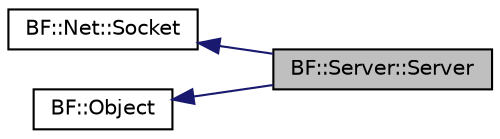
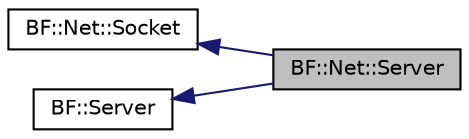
(383, 69) -> (367, 69)
(103, 109) -> (103, 109)
